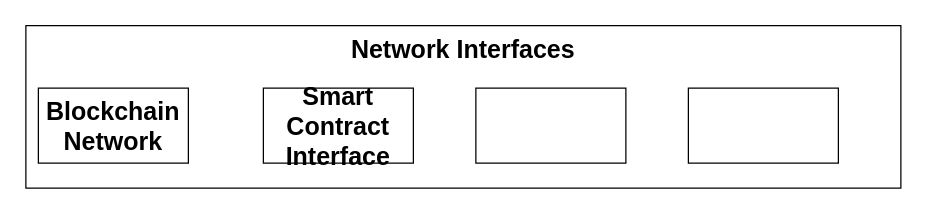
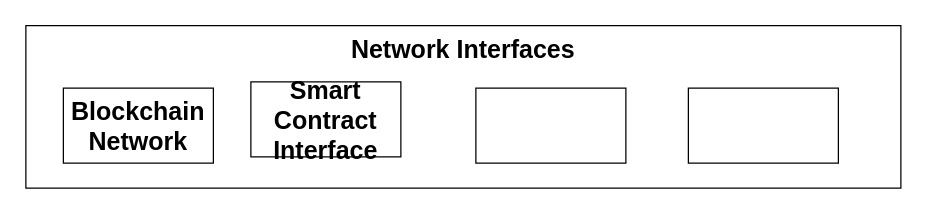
(113, 126) -> (138, 126)
(338, 126) -> (326, 119)
